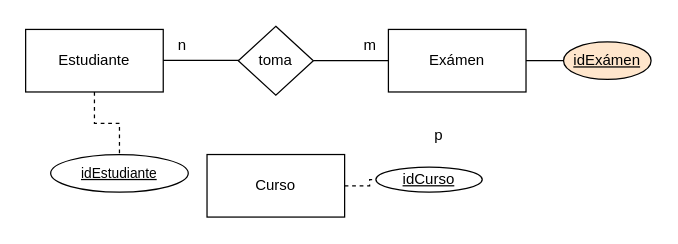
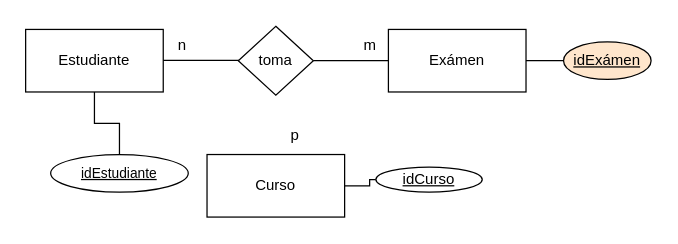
(107, 123) -> (107, 123)
(438, 136) -> (294, 136)
(364, 186) -> (364, 186)
